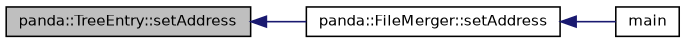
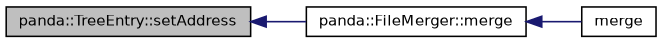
(433, 22) -> (416, 22)
(648, 22) -> (619, 22)
